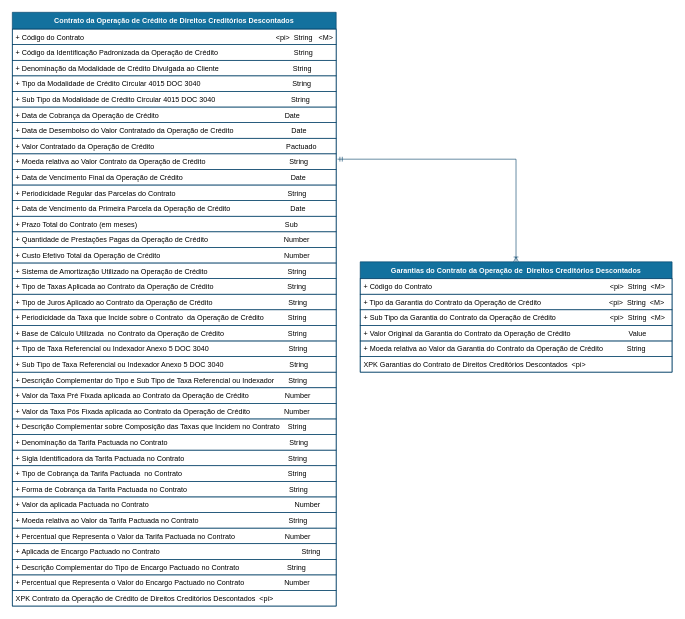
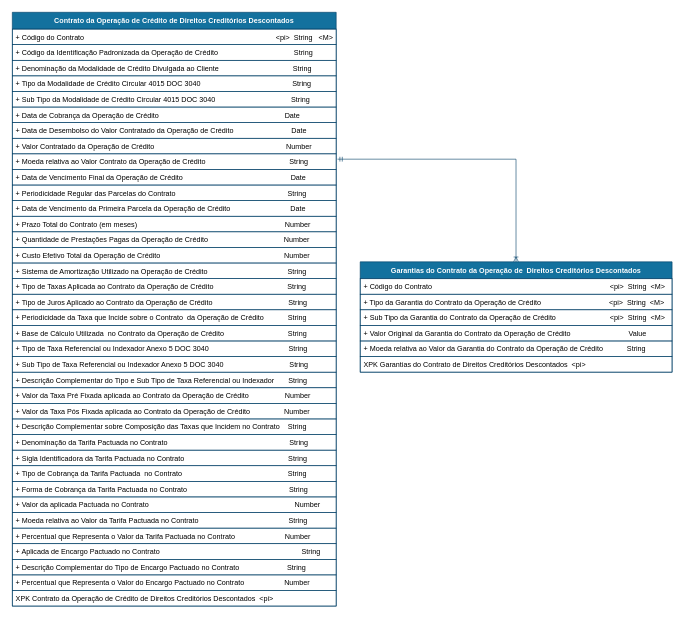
(209, 146) -> (205, 146)
(202, 224) -> (208, 224)
